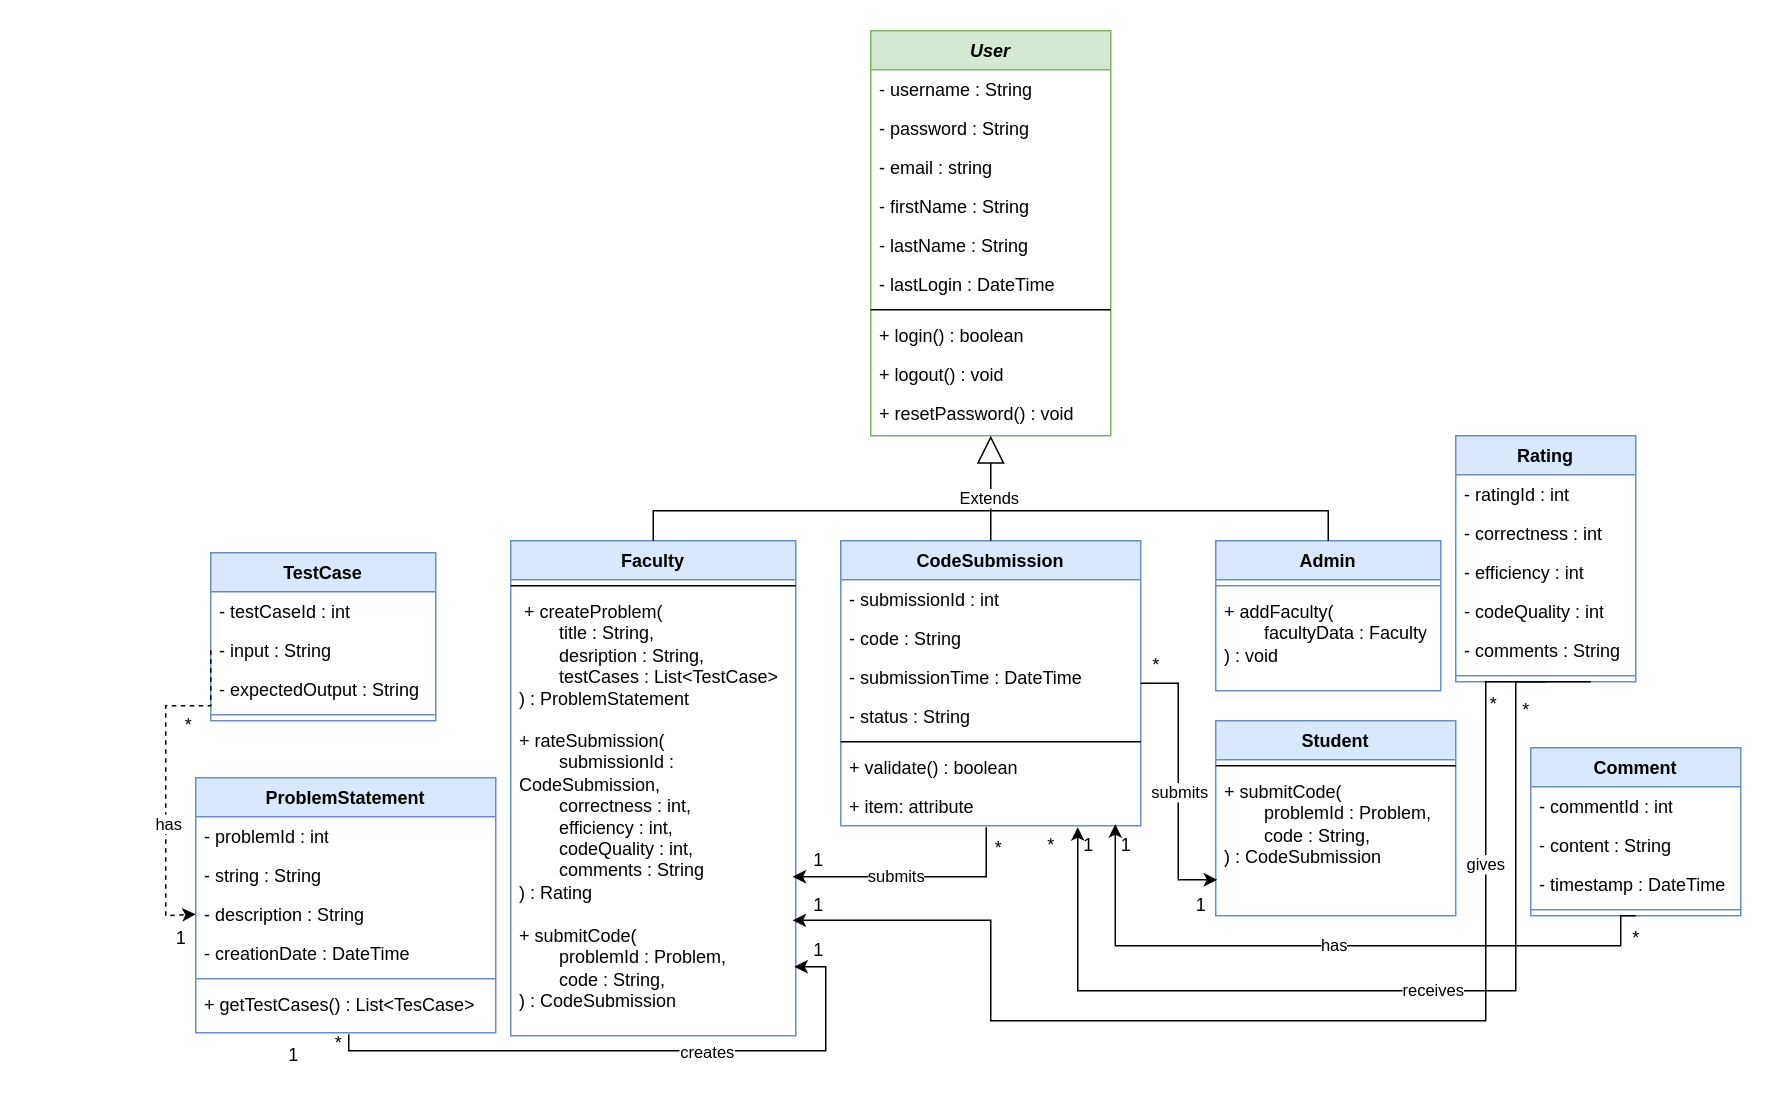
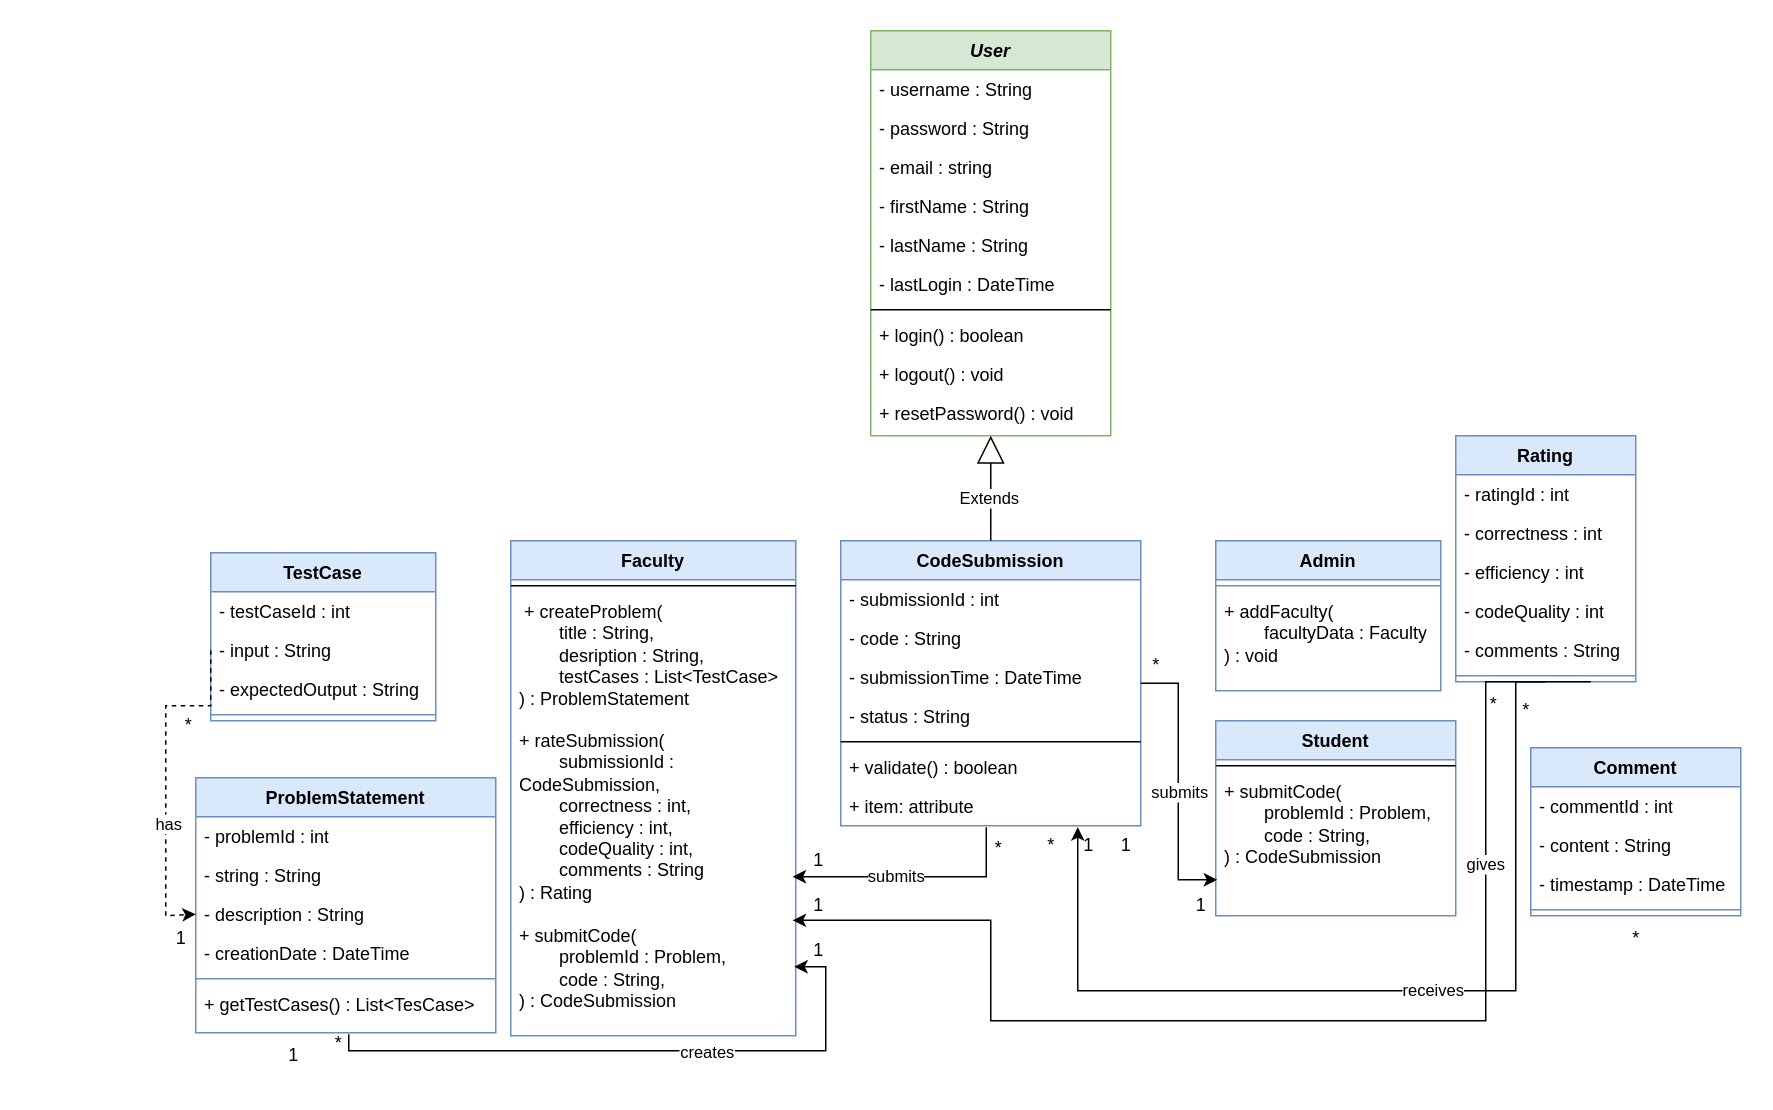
(992, 511) -> none
(1326, 946) -> none
